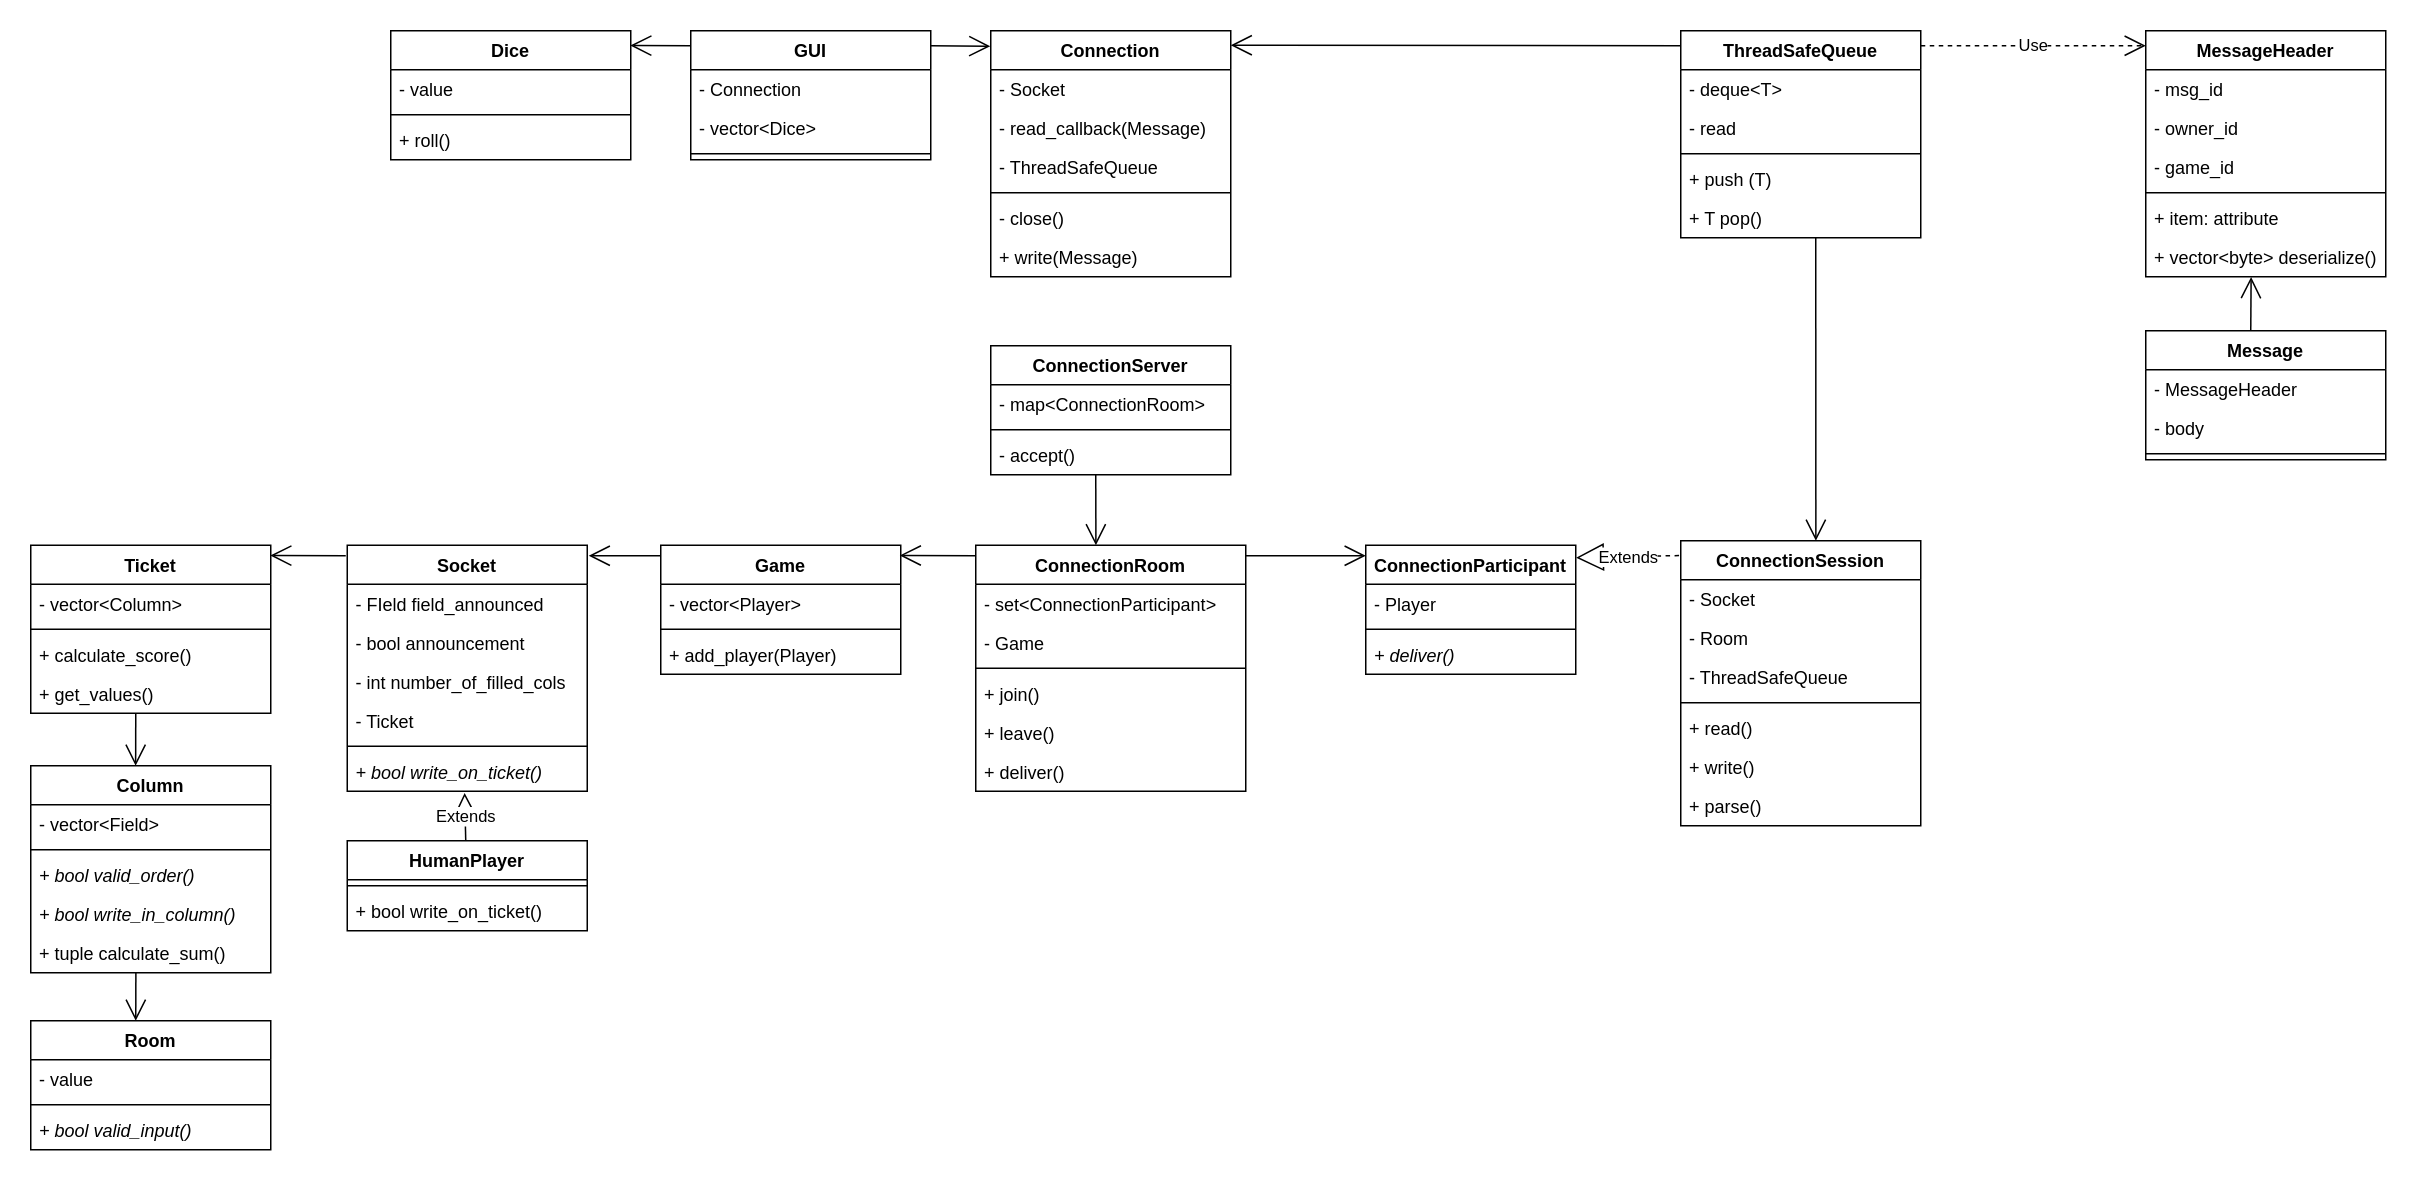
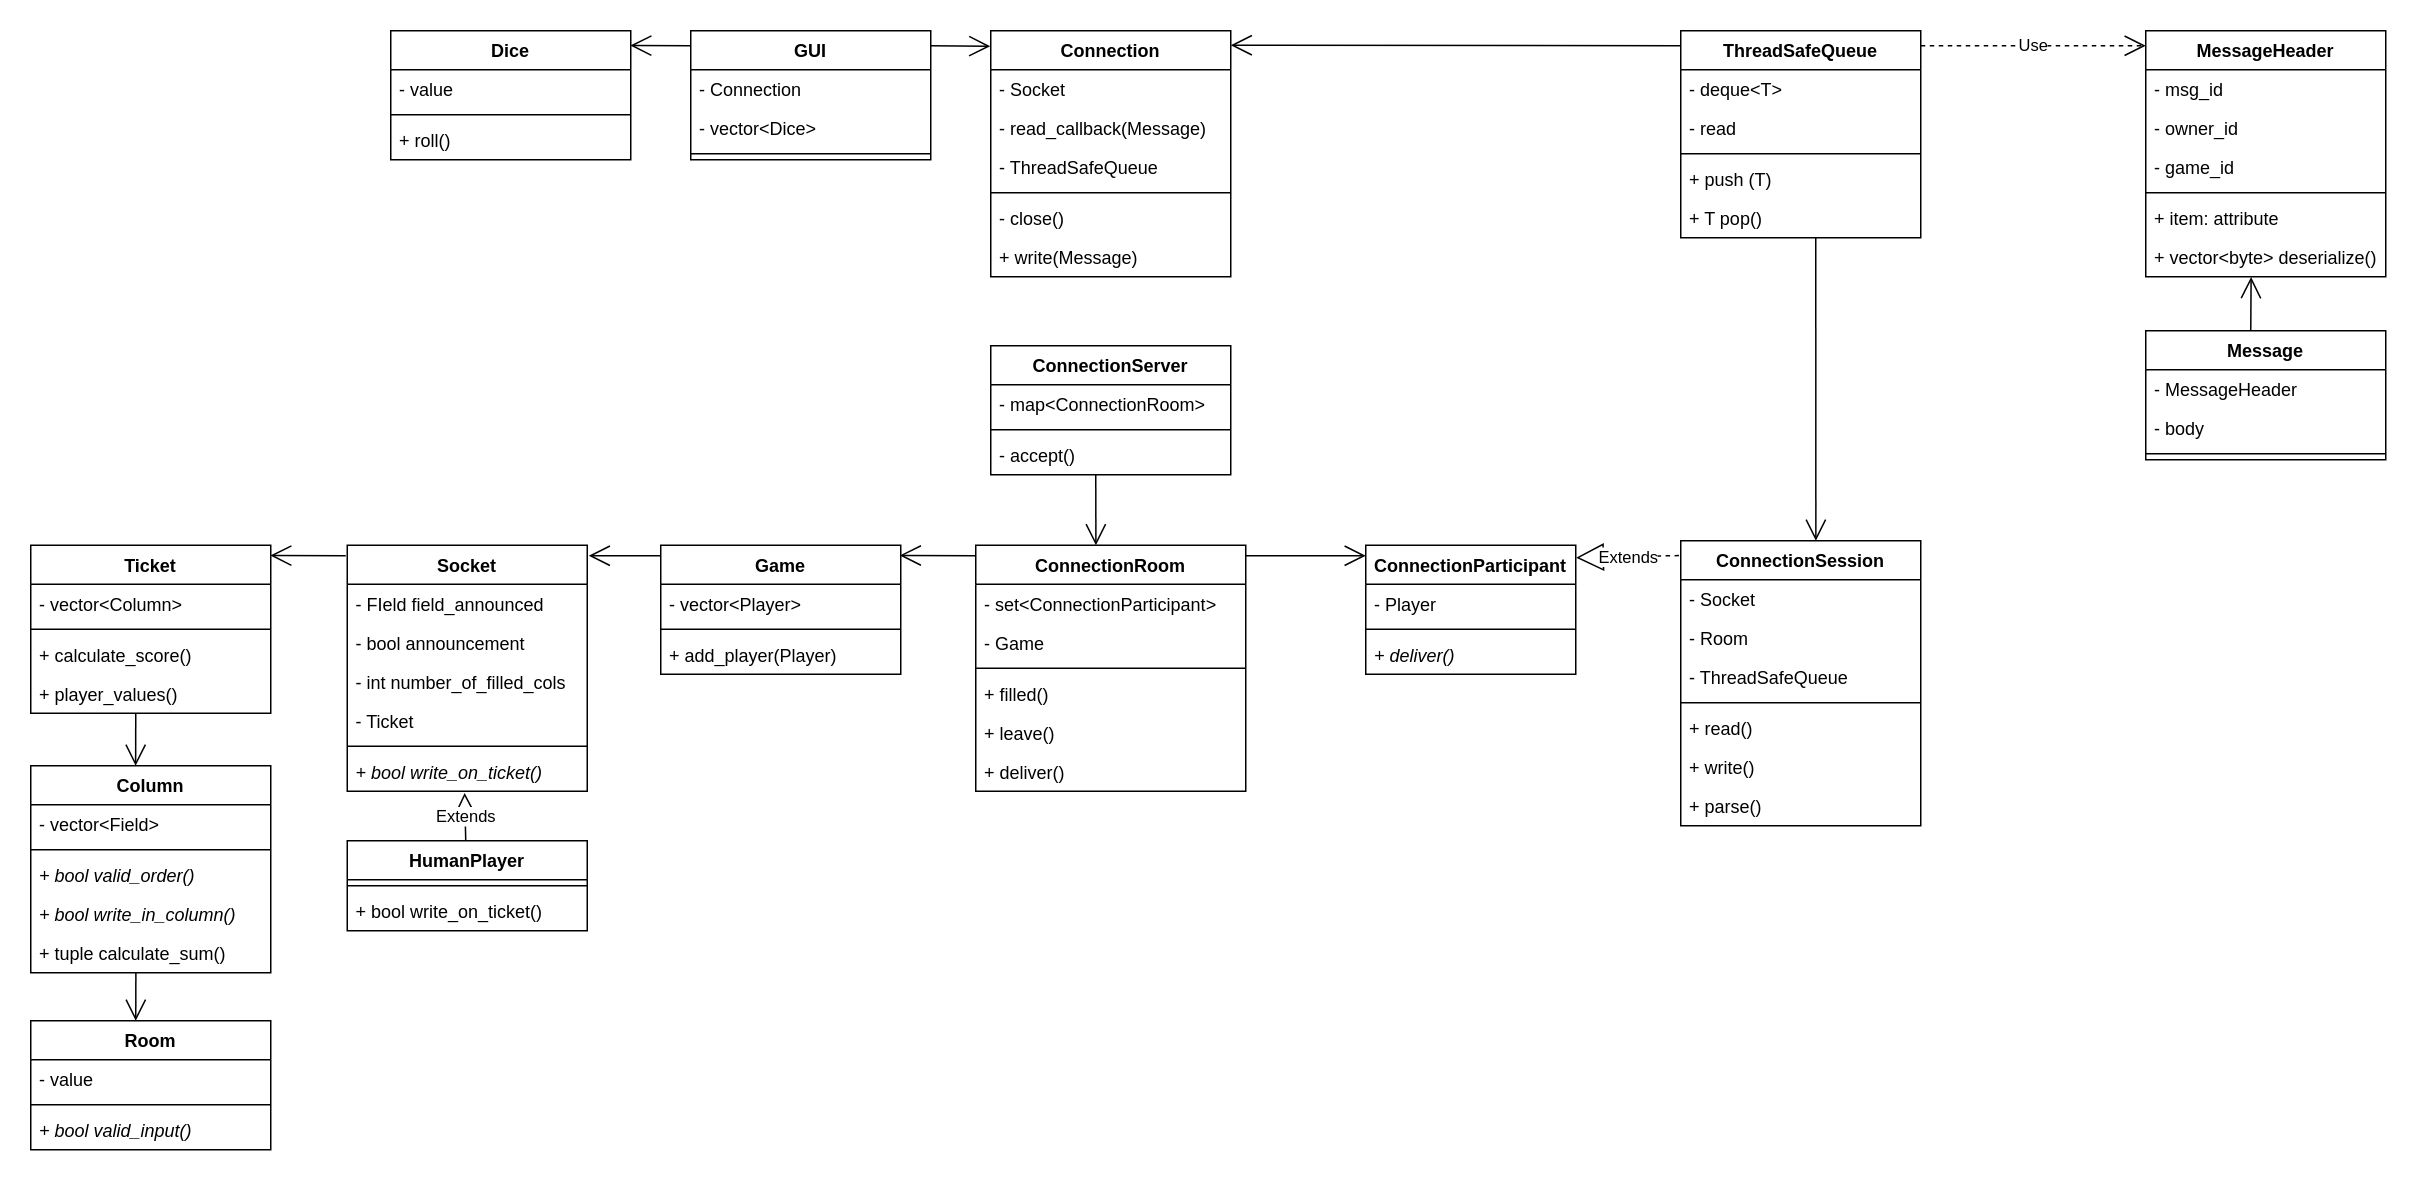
(105, 695) -> (118, 695)
(1020, 695) -> (1025, 695)
